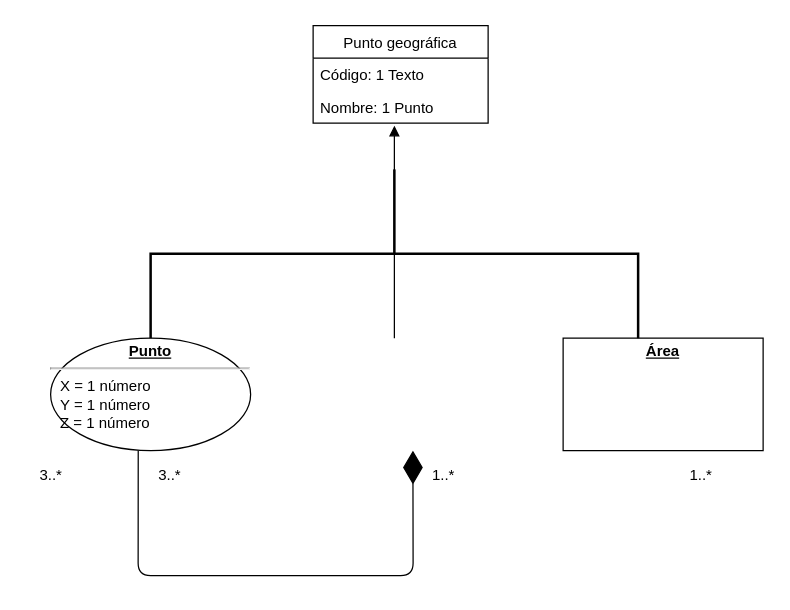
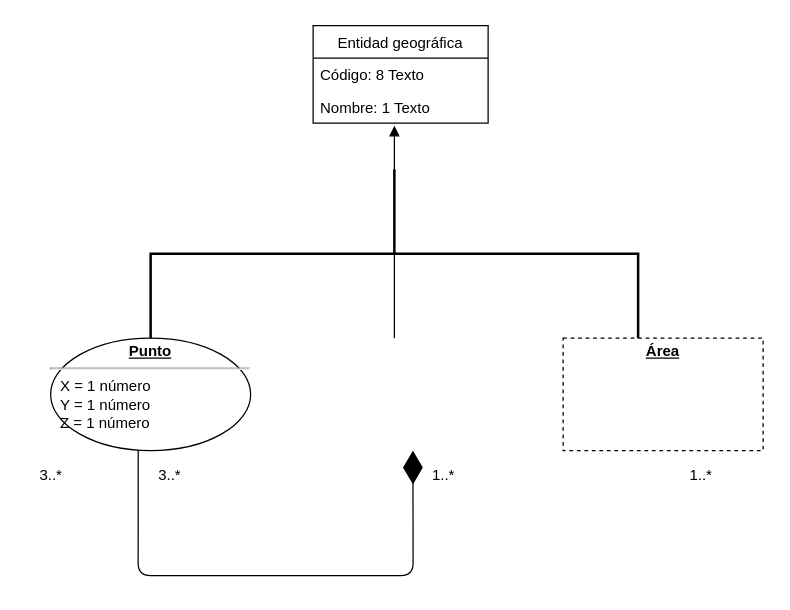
(400, 43) -> (400, 43)
(375, 75) -> (375, 75)
(377, 108) -> (377, 108)
(663, 394) -> (663, 394)
